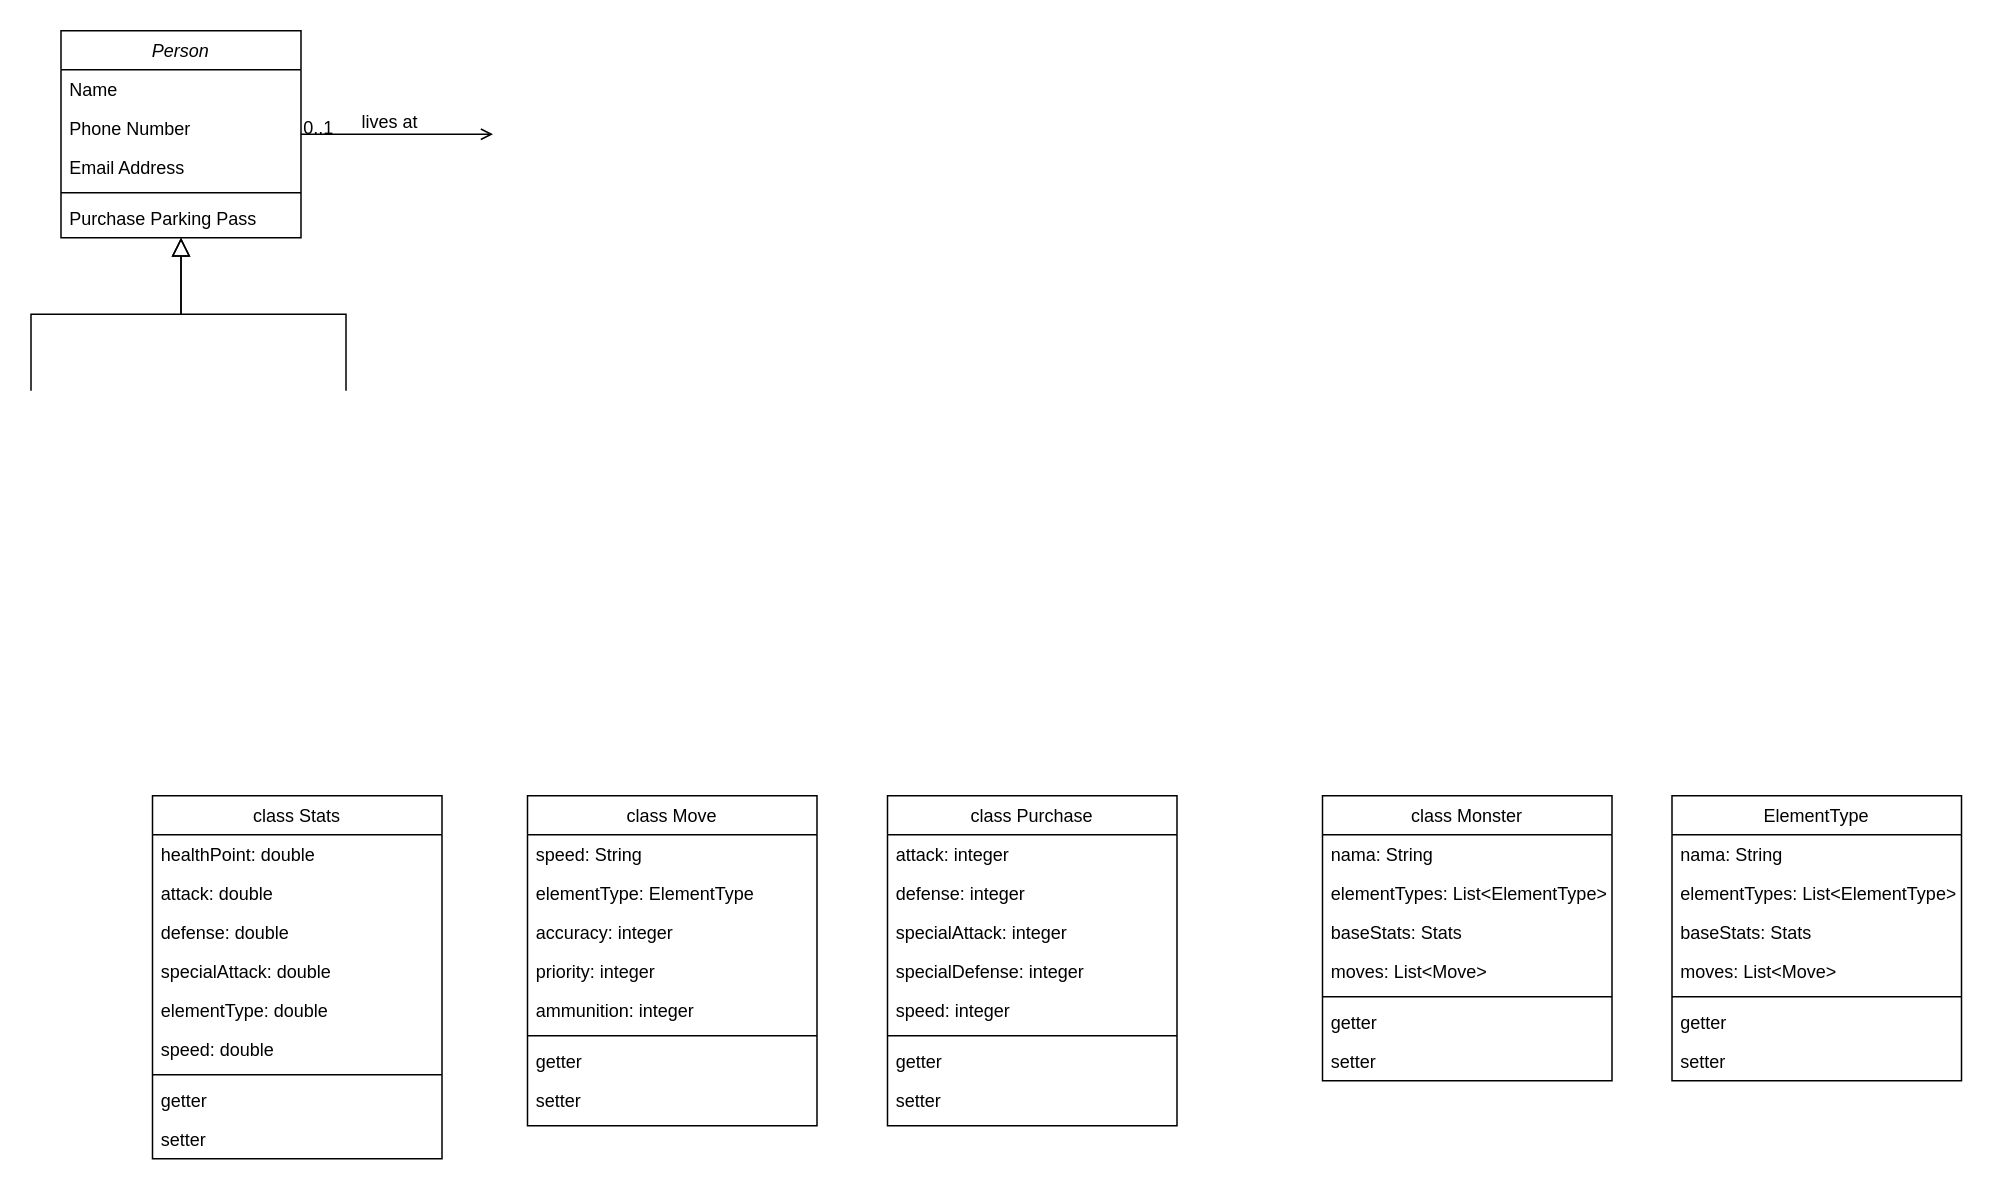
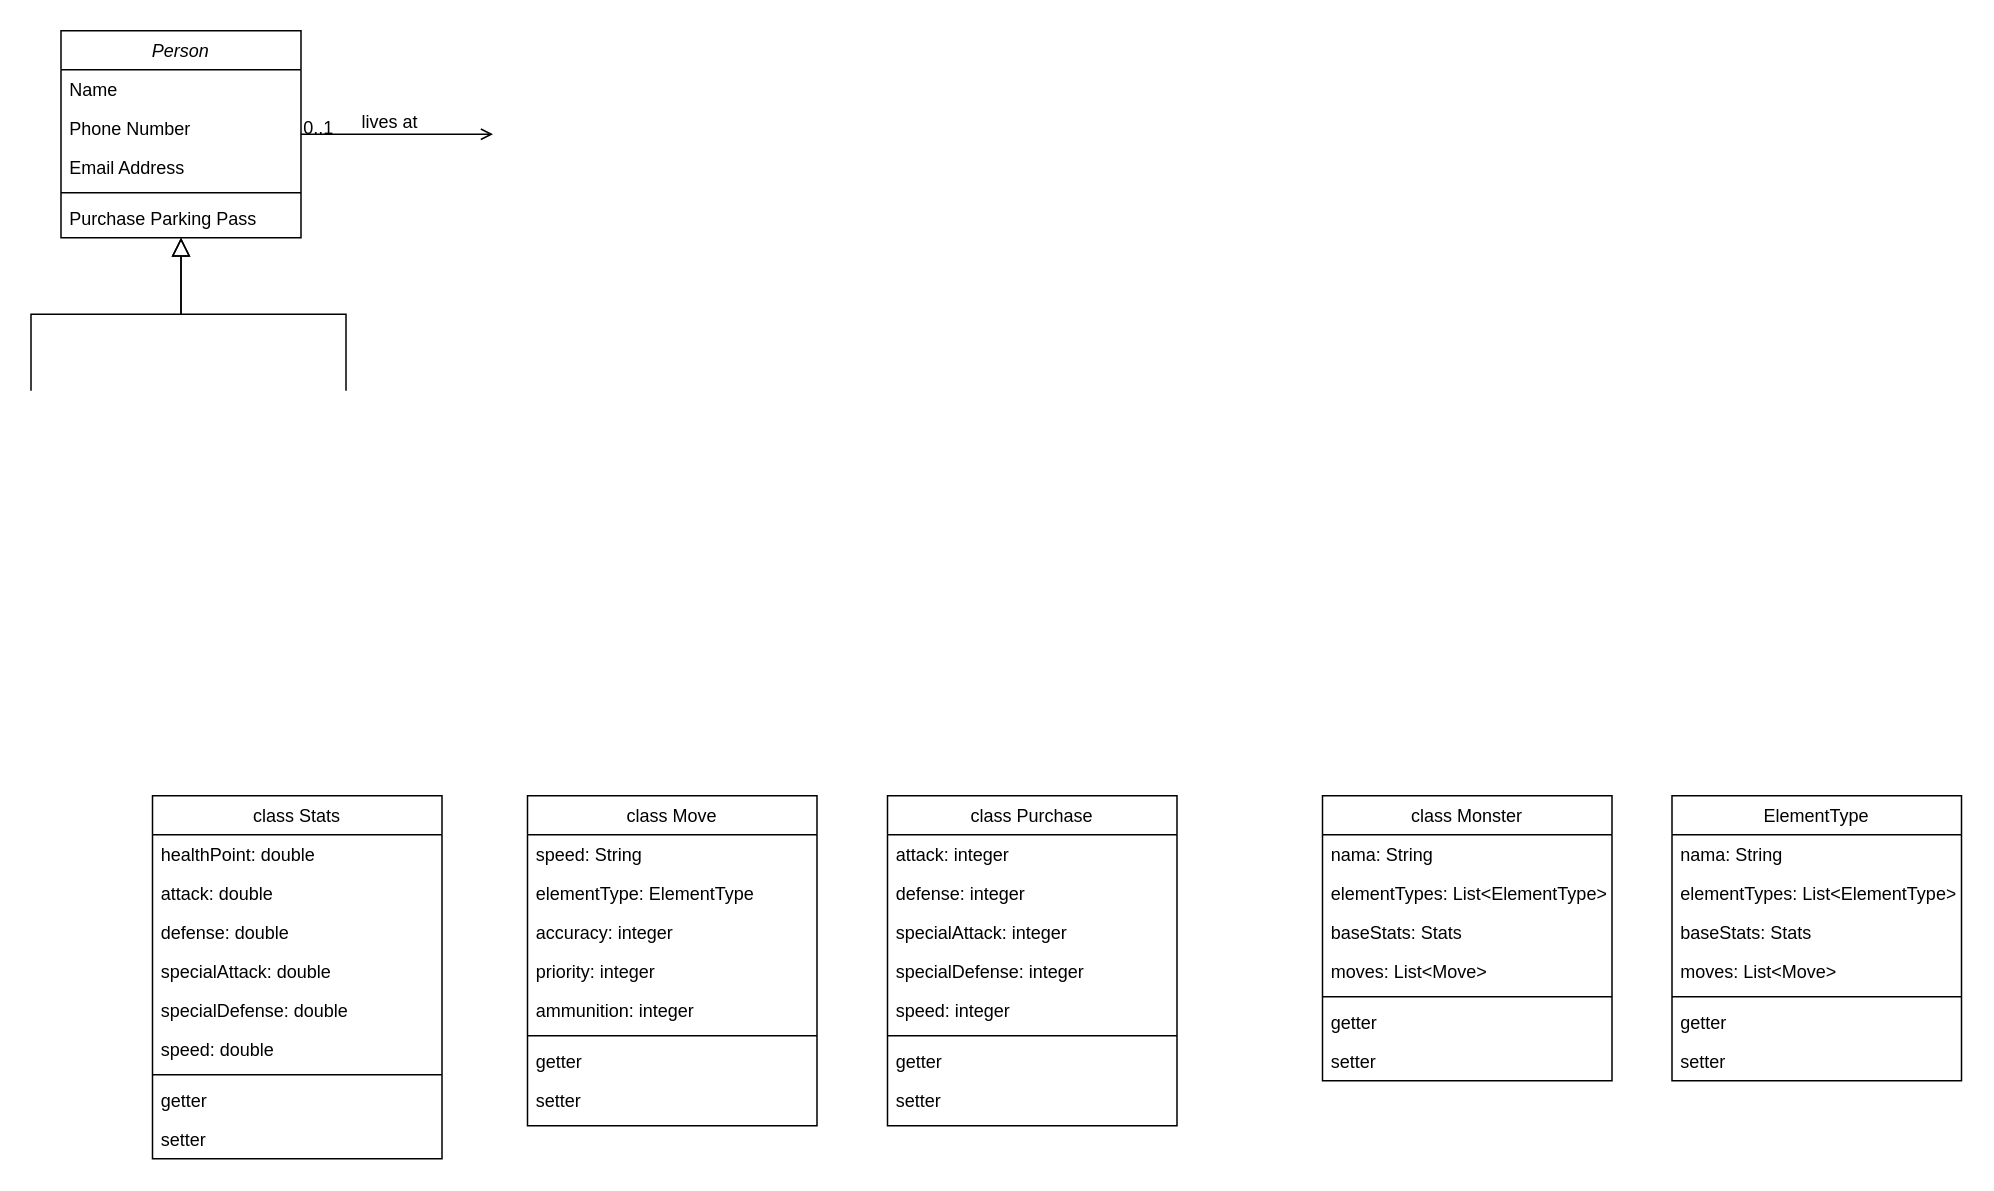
(247, 1011) -> (260, 1011)
